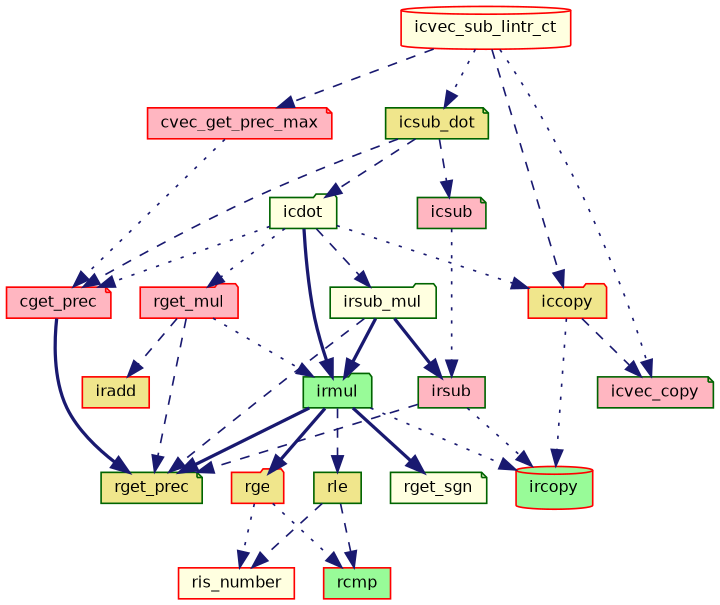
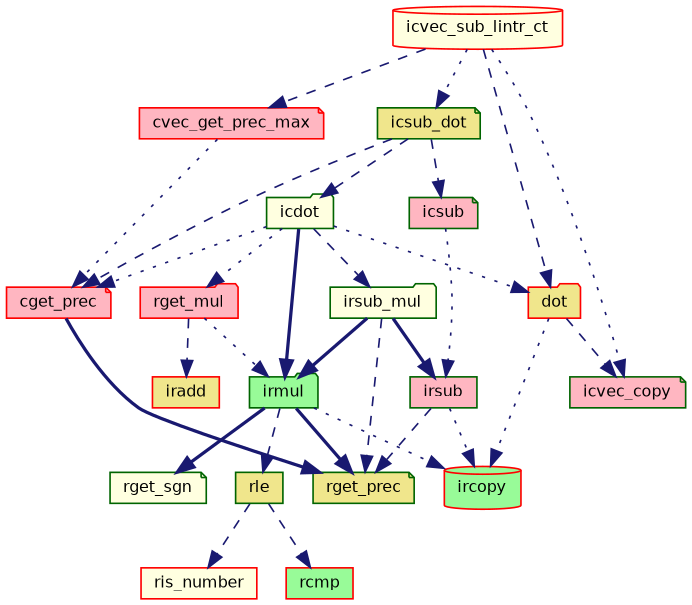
(567, 303) -> (554, 303)
(172, 387) -> none
(258, 488) -> none
